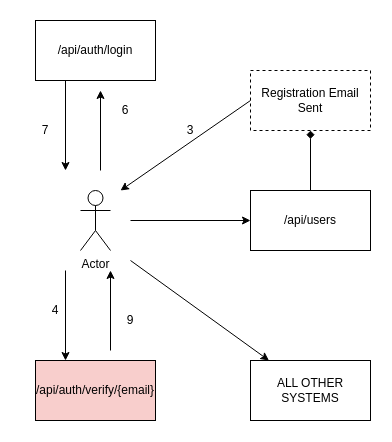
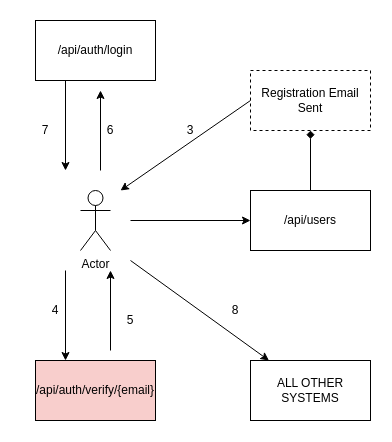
(126, 111) -> (111, 131)
none -> (236, 311)
(131, 321) -> (131, 321)
